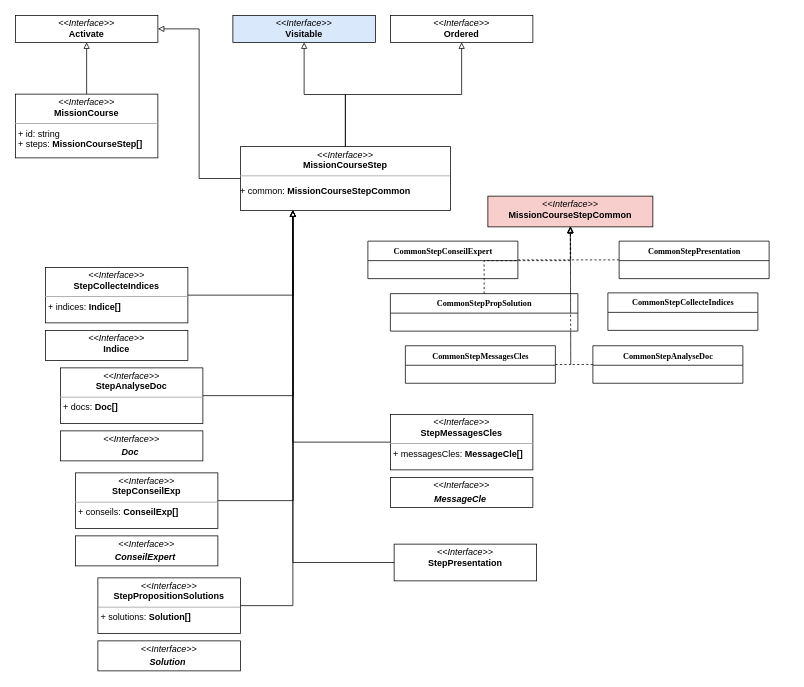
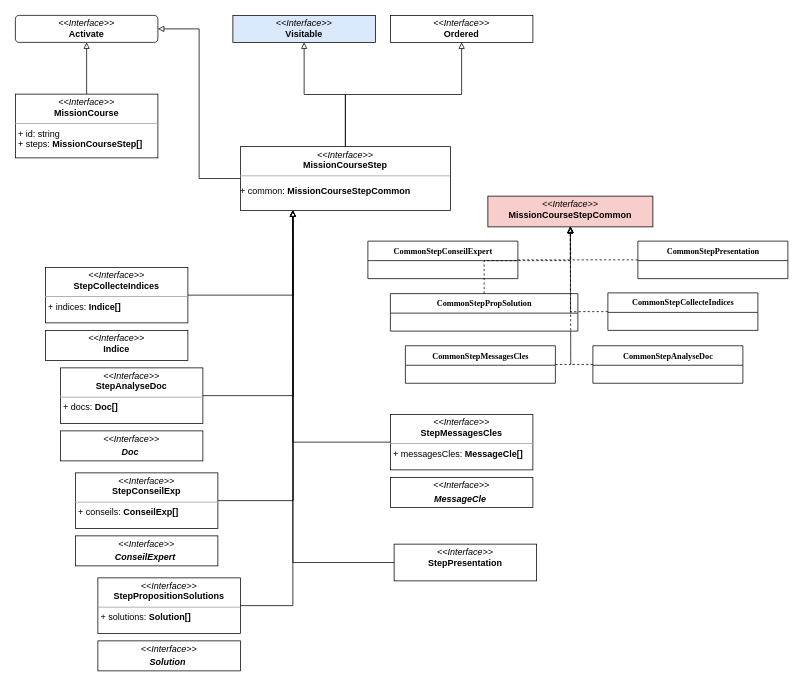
(87, 29) -> (87, 29)
(694, 260) -> (713, 260)
none -> (589, 312)
